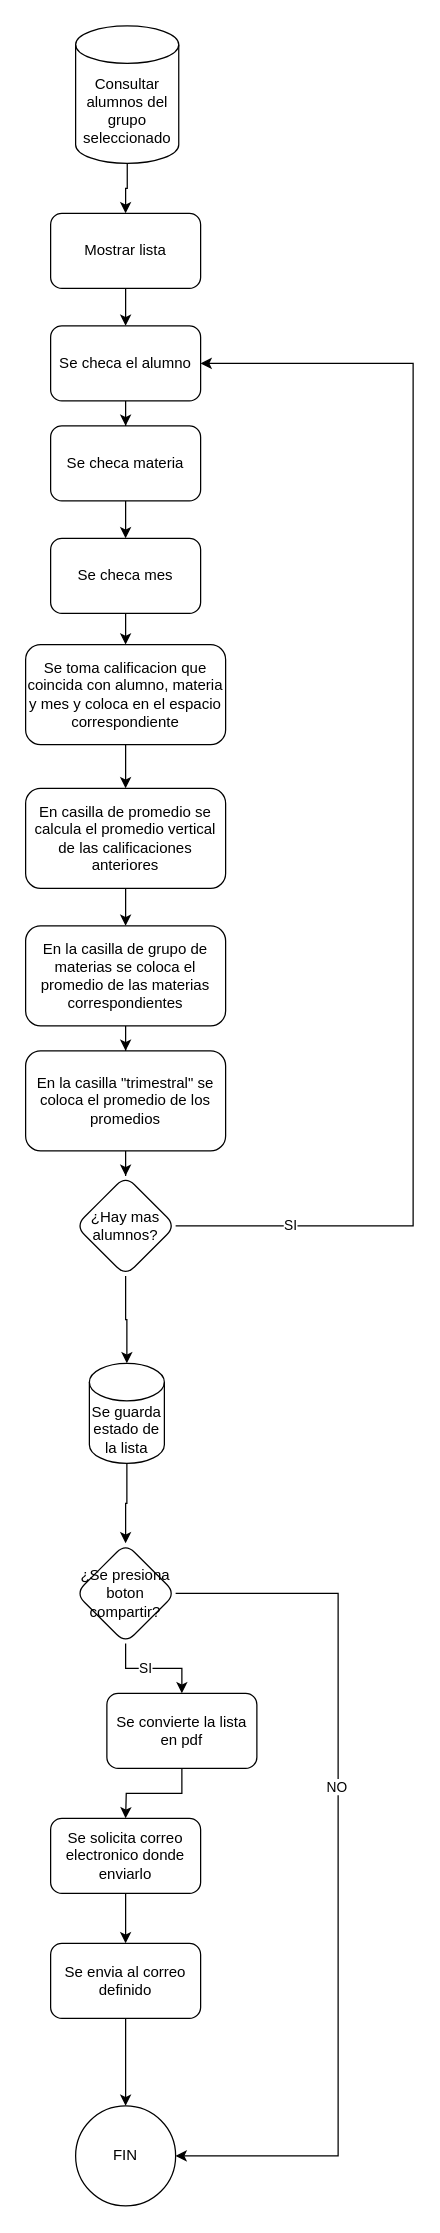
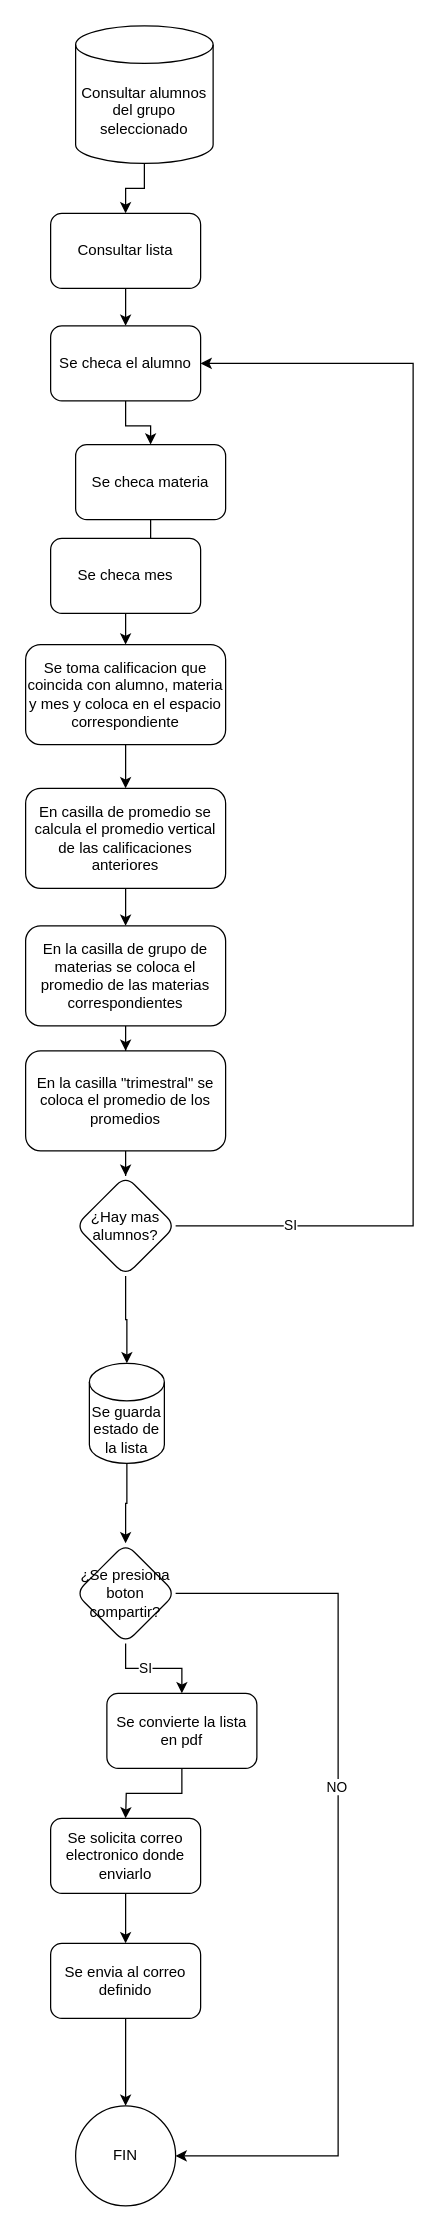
(127, 94) -> (144, 94)
(126, 251) -> (126, 251)
(126, 463) -> (151, 482)
